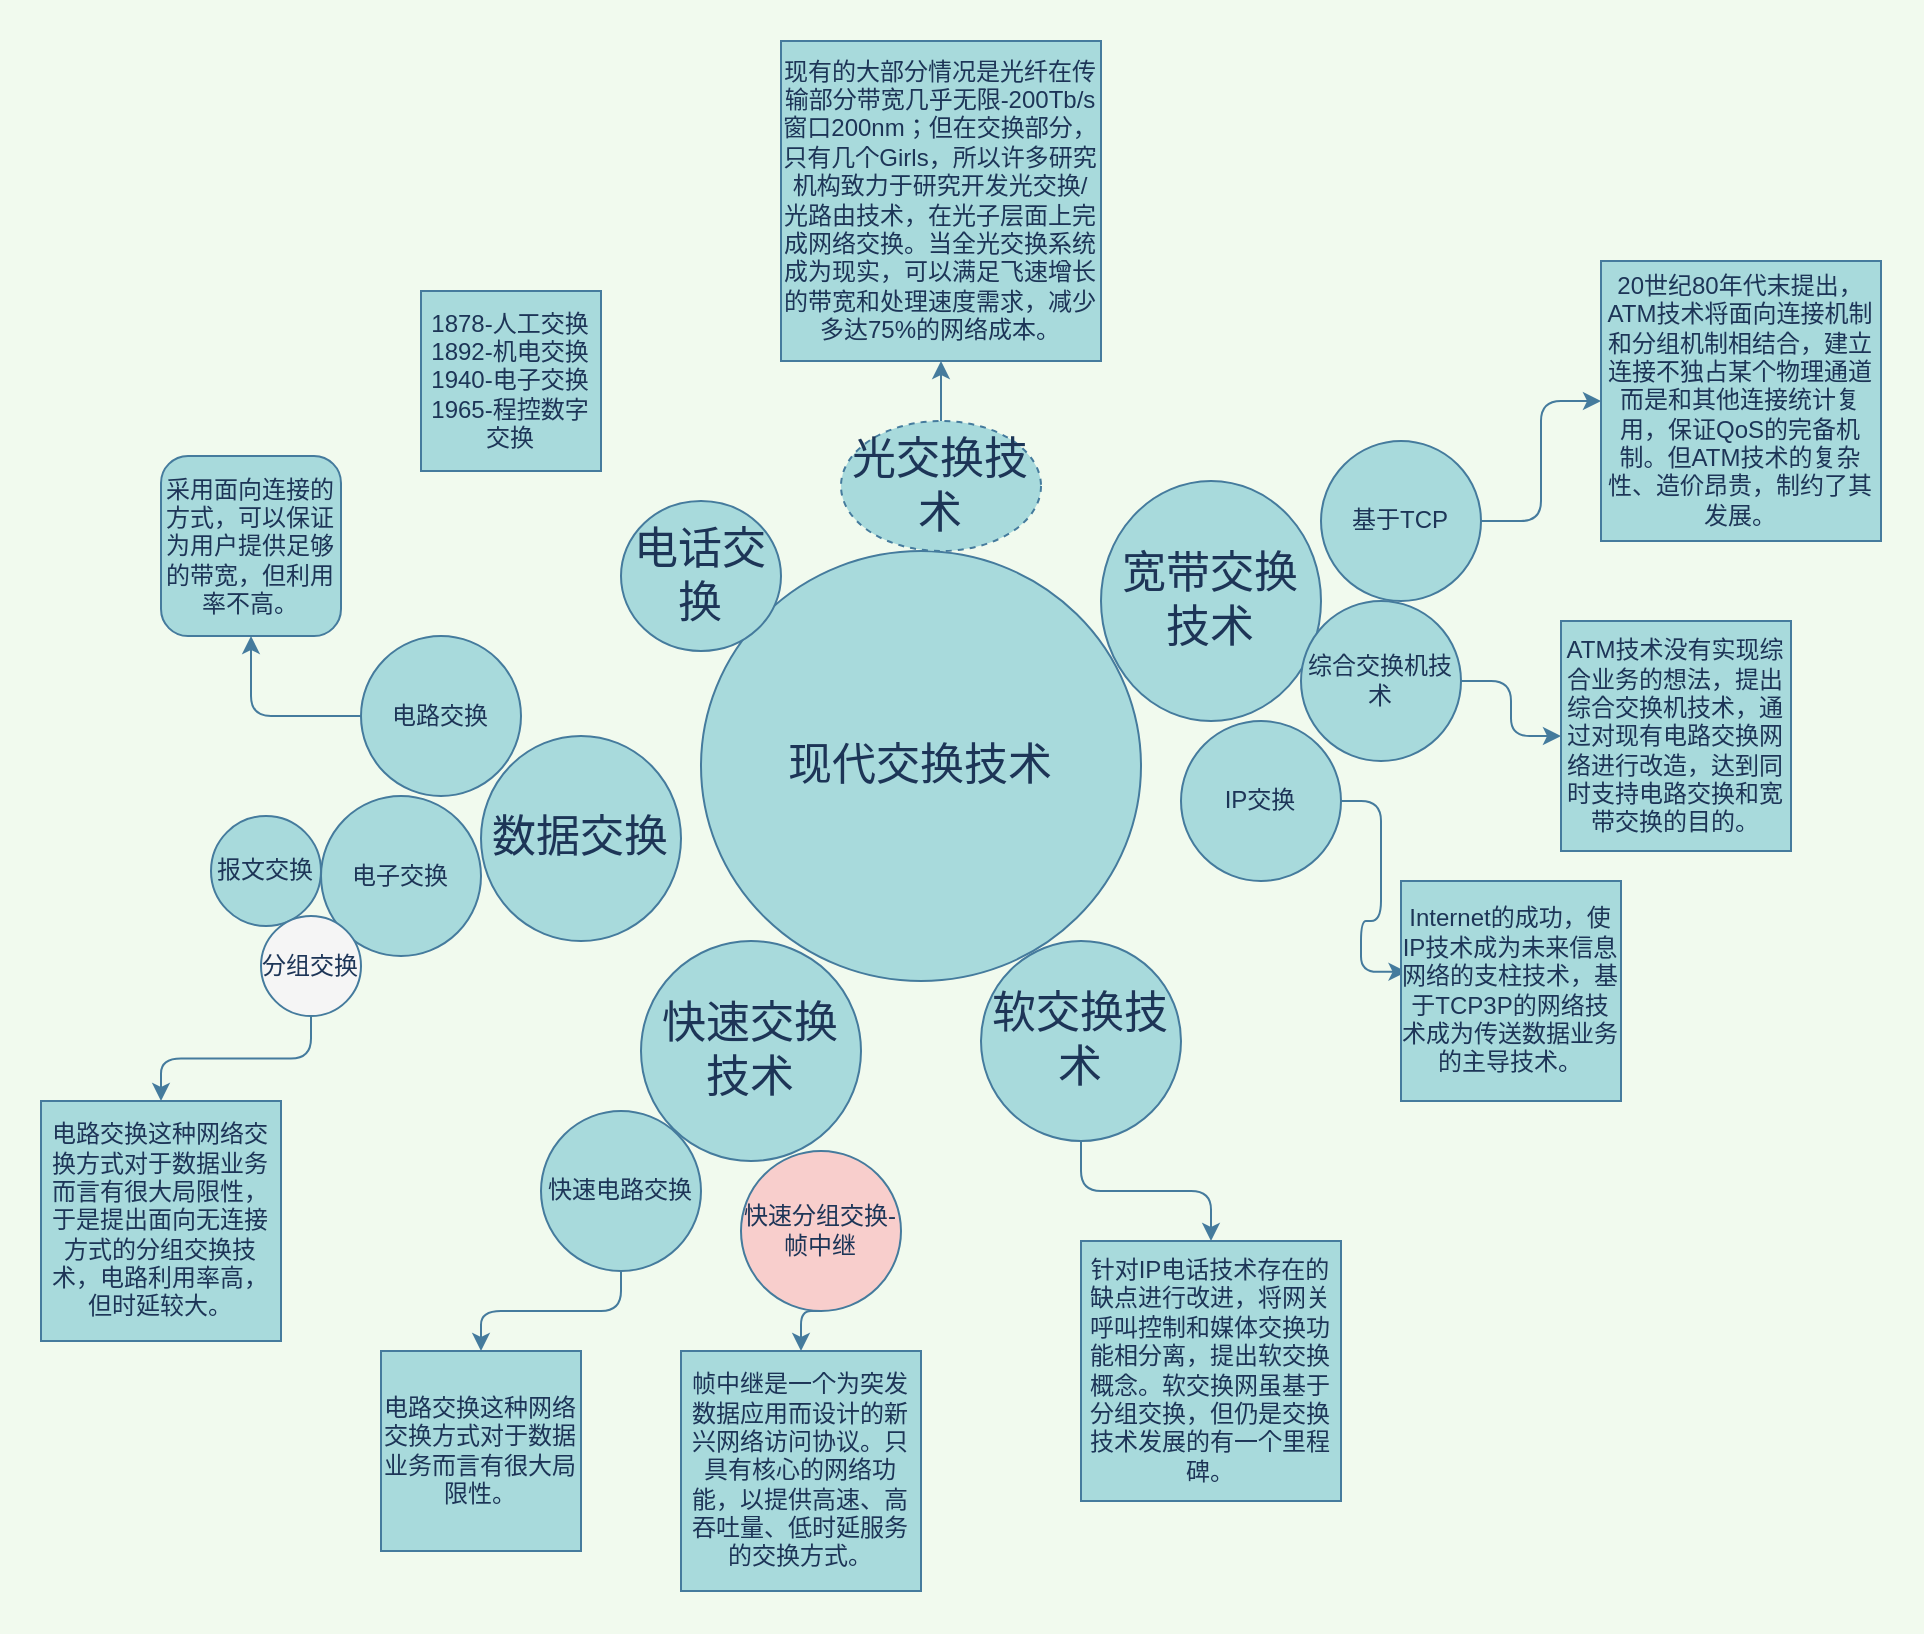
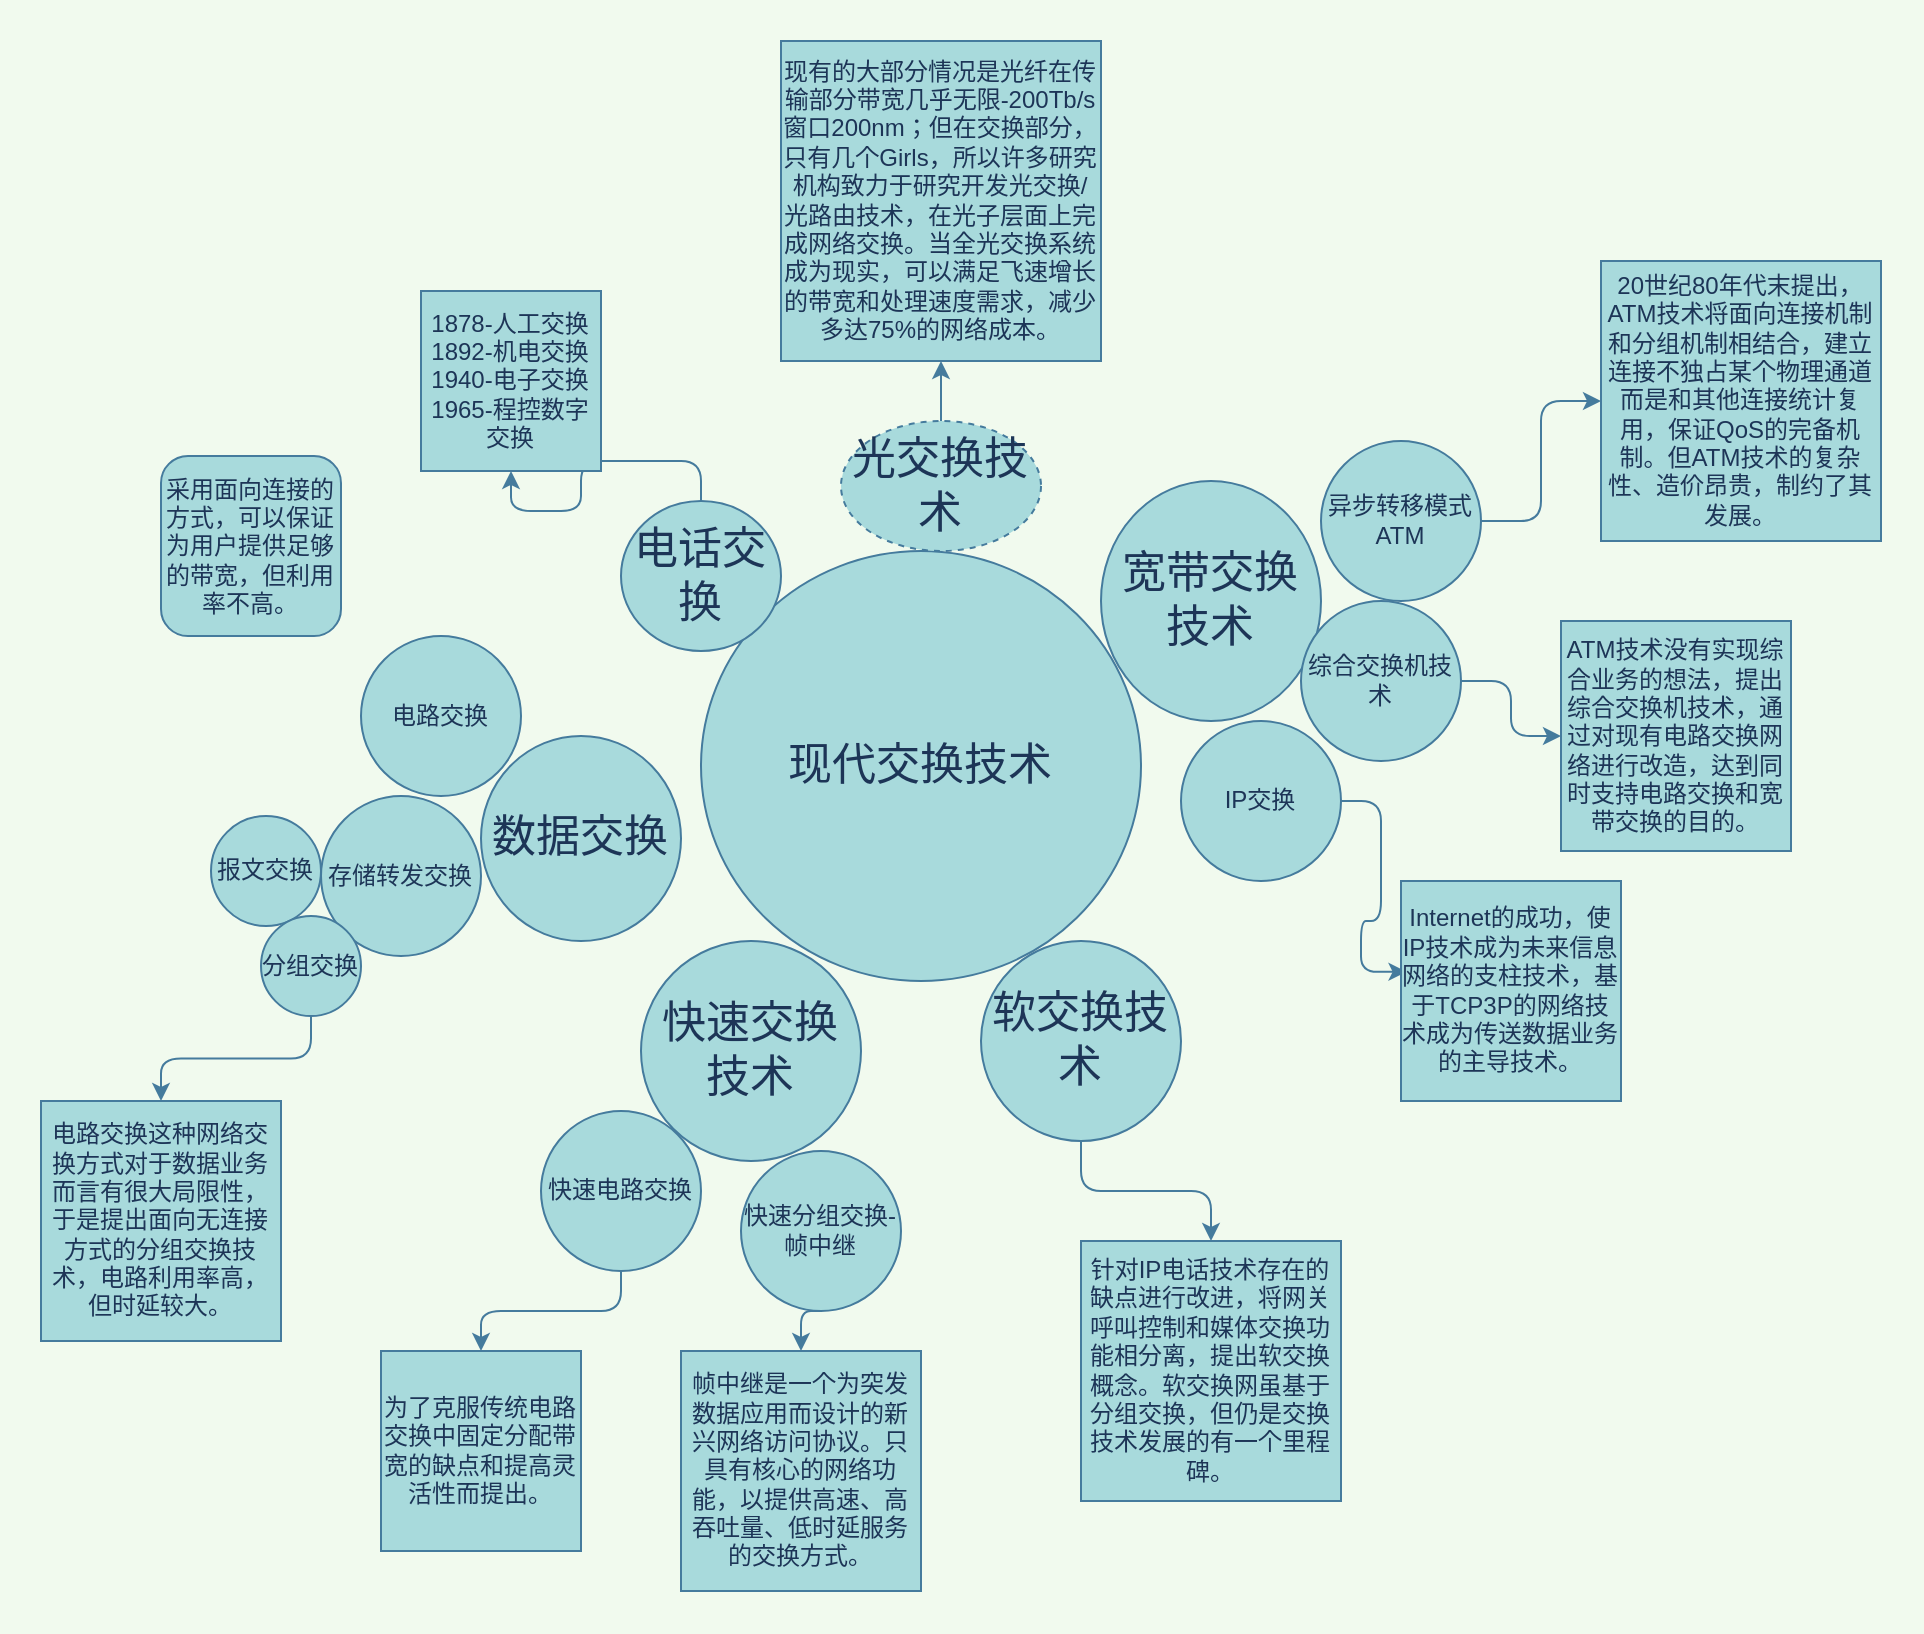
none -> (664, 461)
(1401, 521) -> (1401, 521)
(280, 716) -> none
(401, 877) -> (401, 877)
(311, 966) -> (311, 966)
(821, 1231) -> (821, 1231)
(481, 1451) -> (481, 1451)
